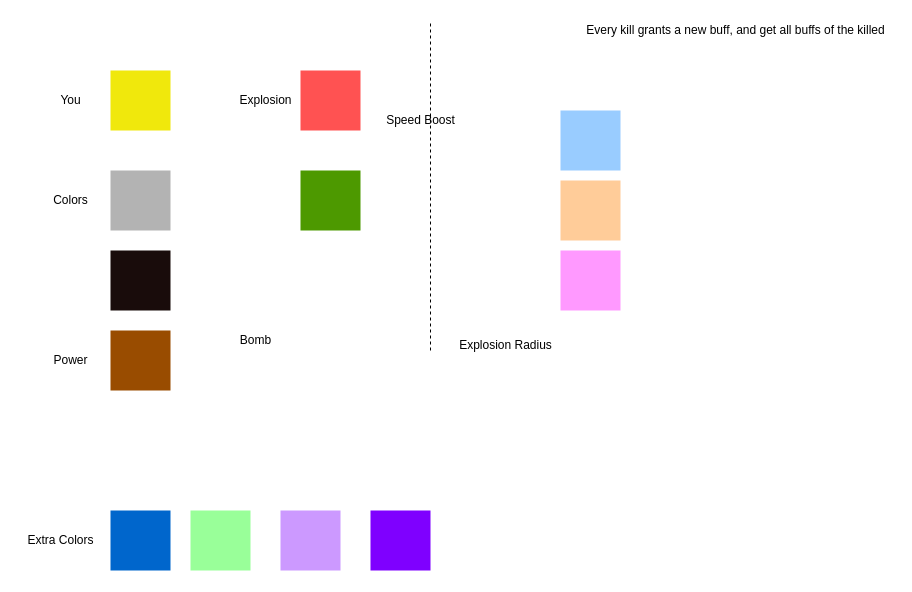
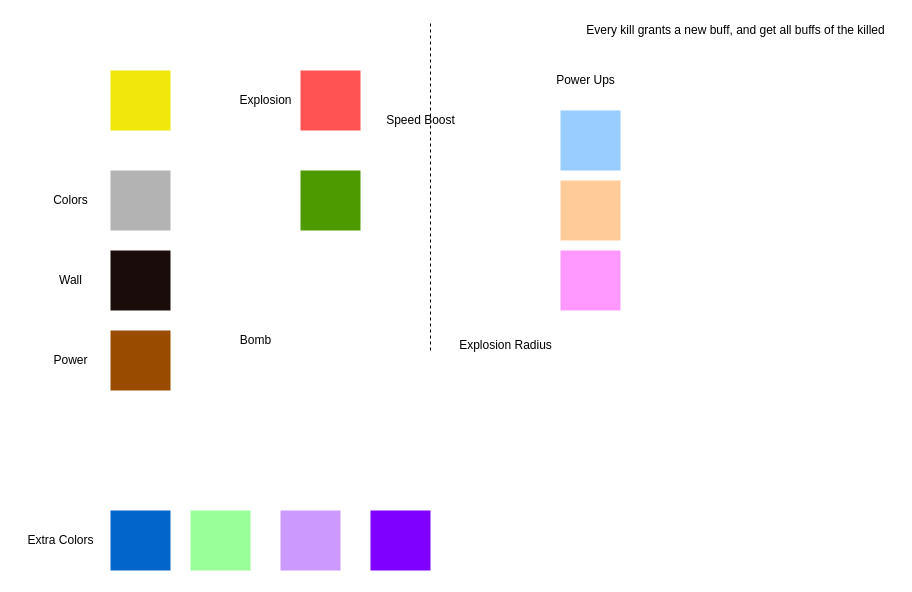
none -> (586, 81)
(71, 101) -> none
none -> (71, 281)
